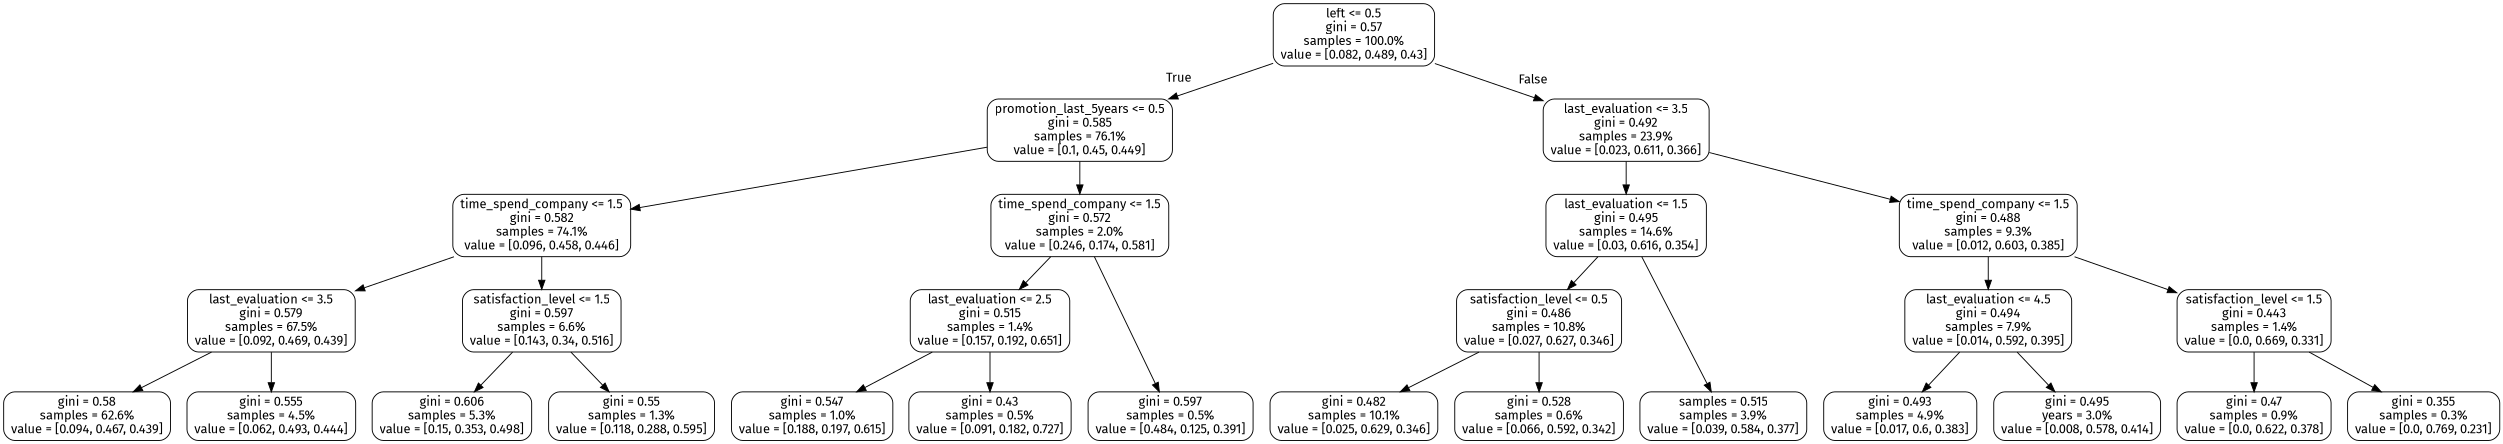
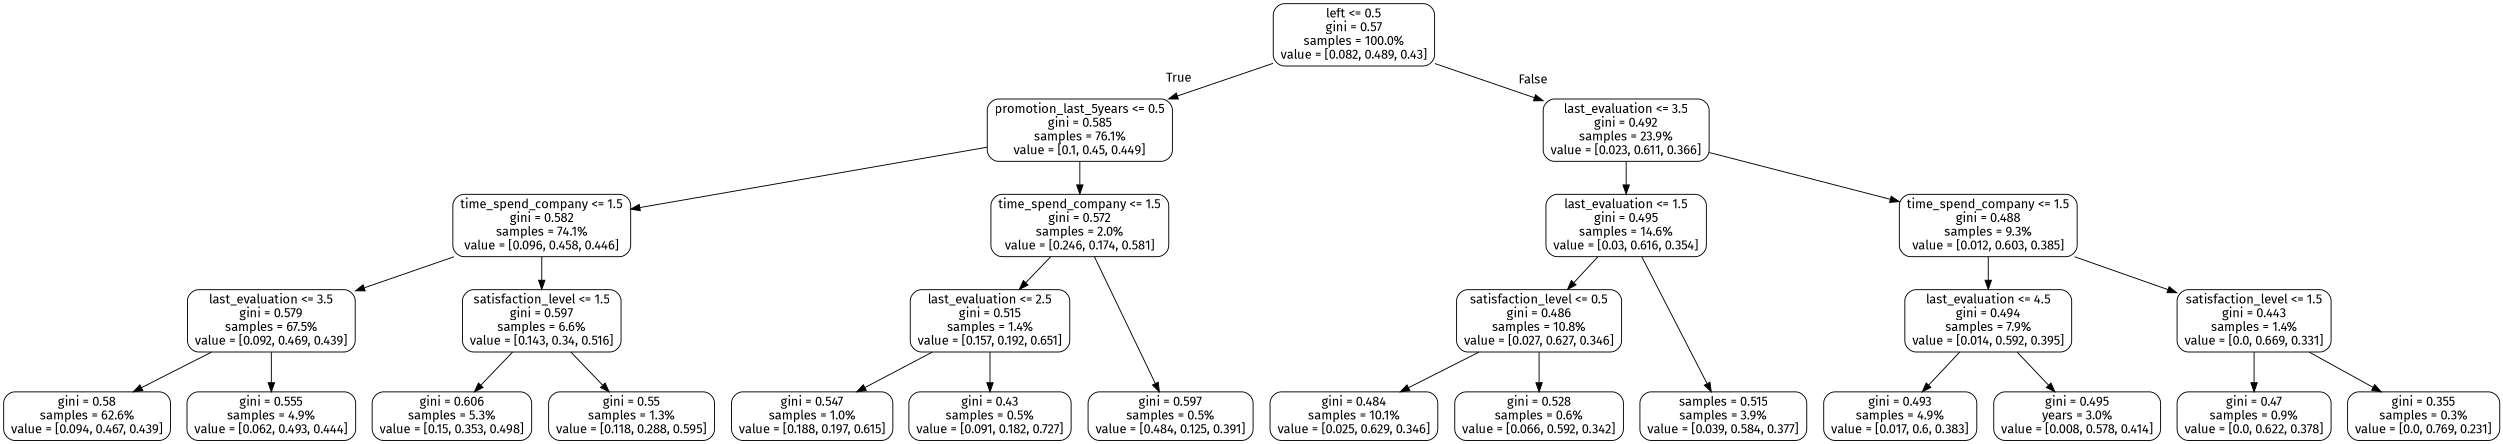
(271, 416) -> (271, 416)
(1354, 416) -> (1354, 416)
